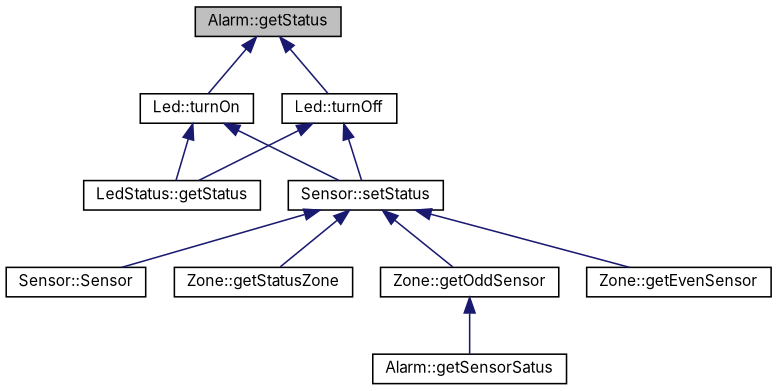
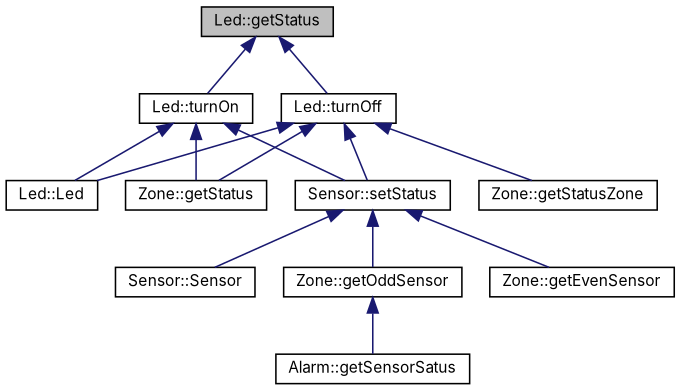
(268, 22) -> (267, 22)
none -> (52, 195)
(172, 195) -> (196, 195)
(309, 244) -> (461, 155)
